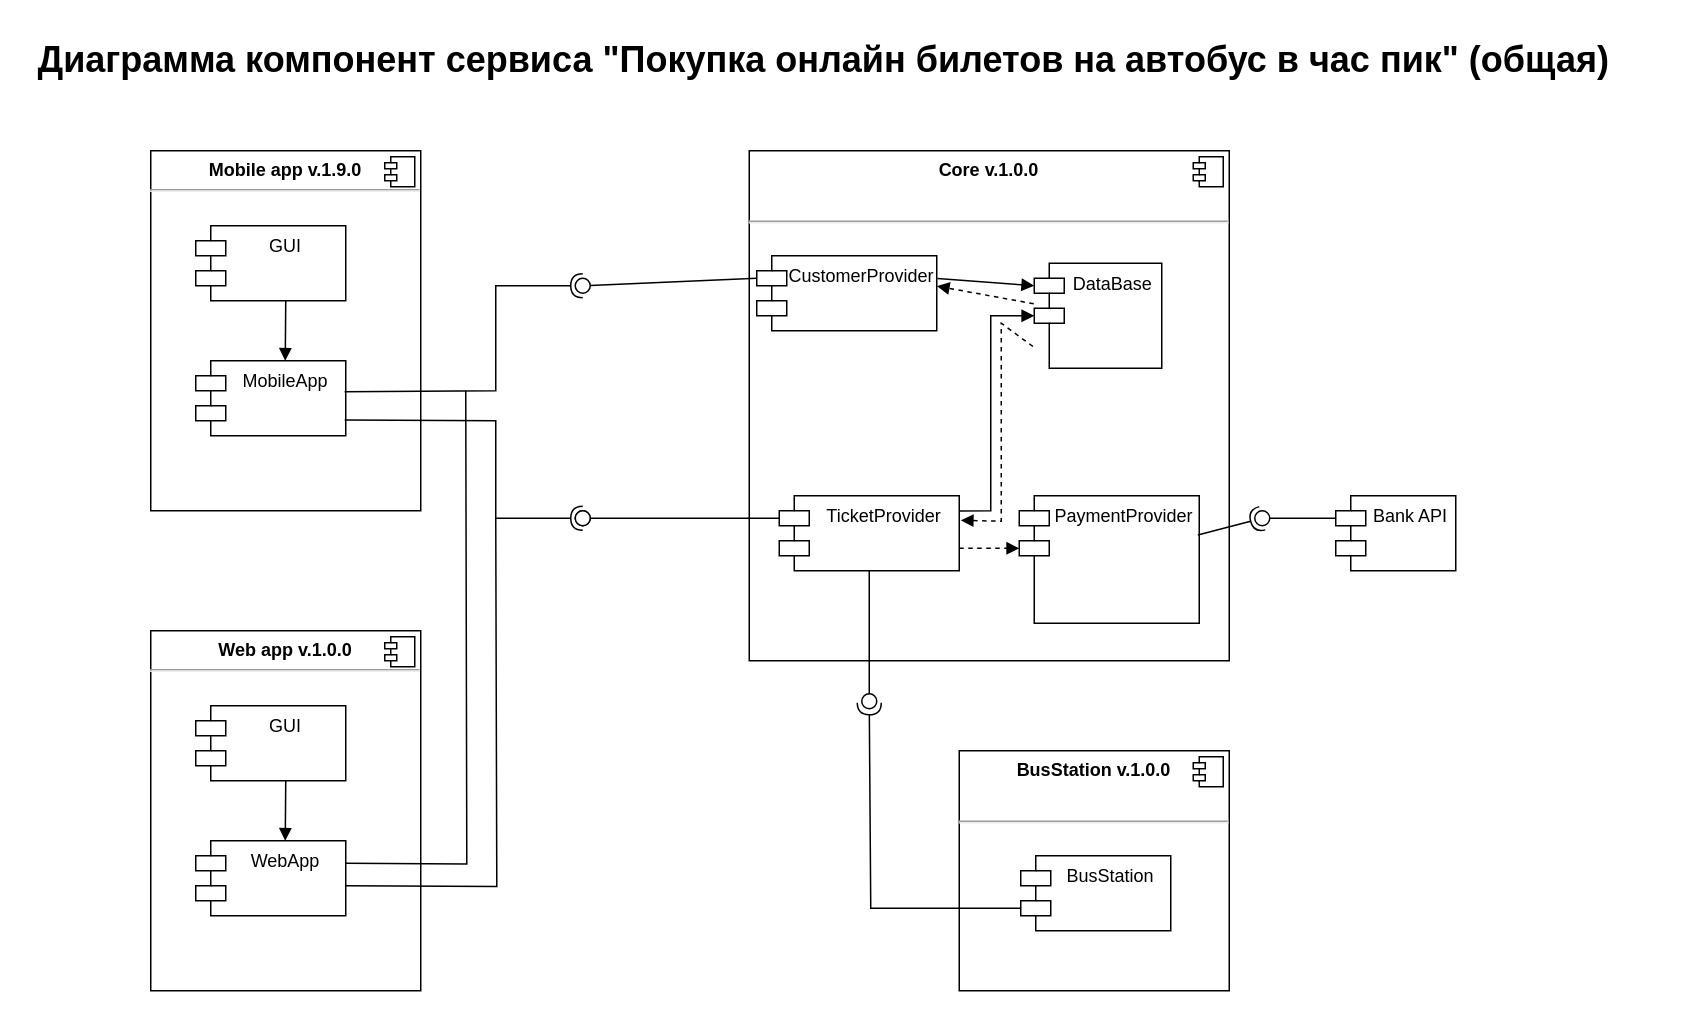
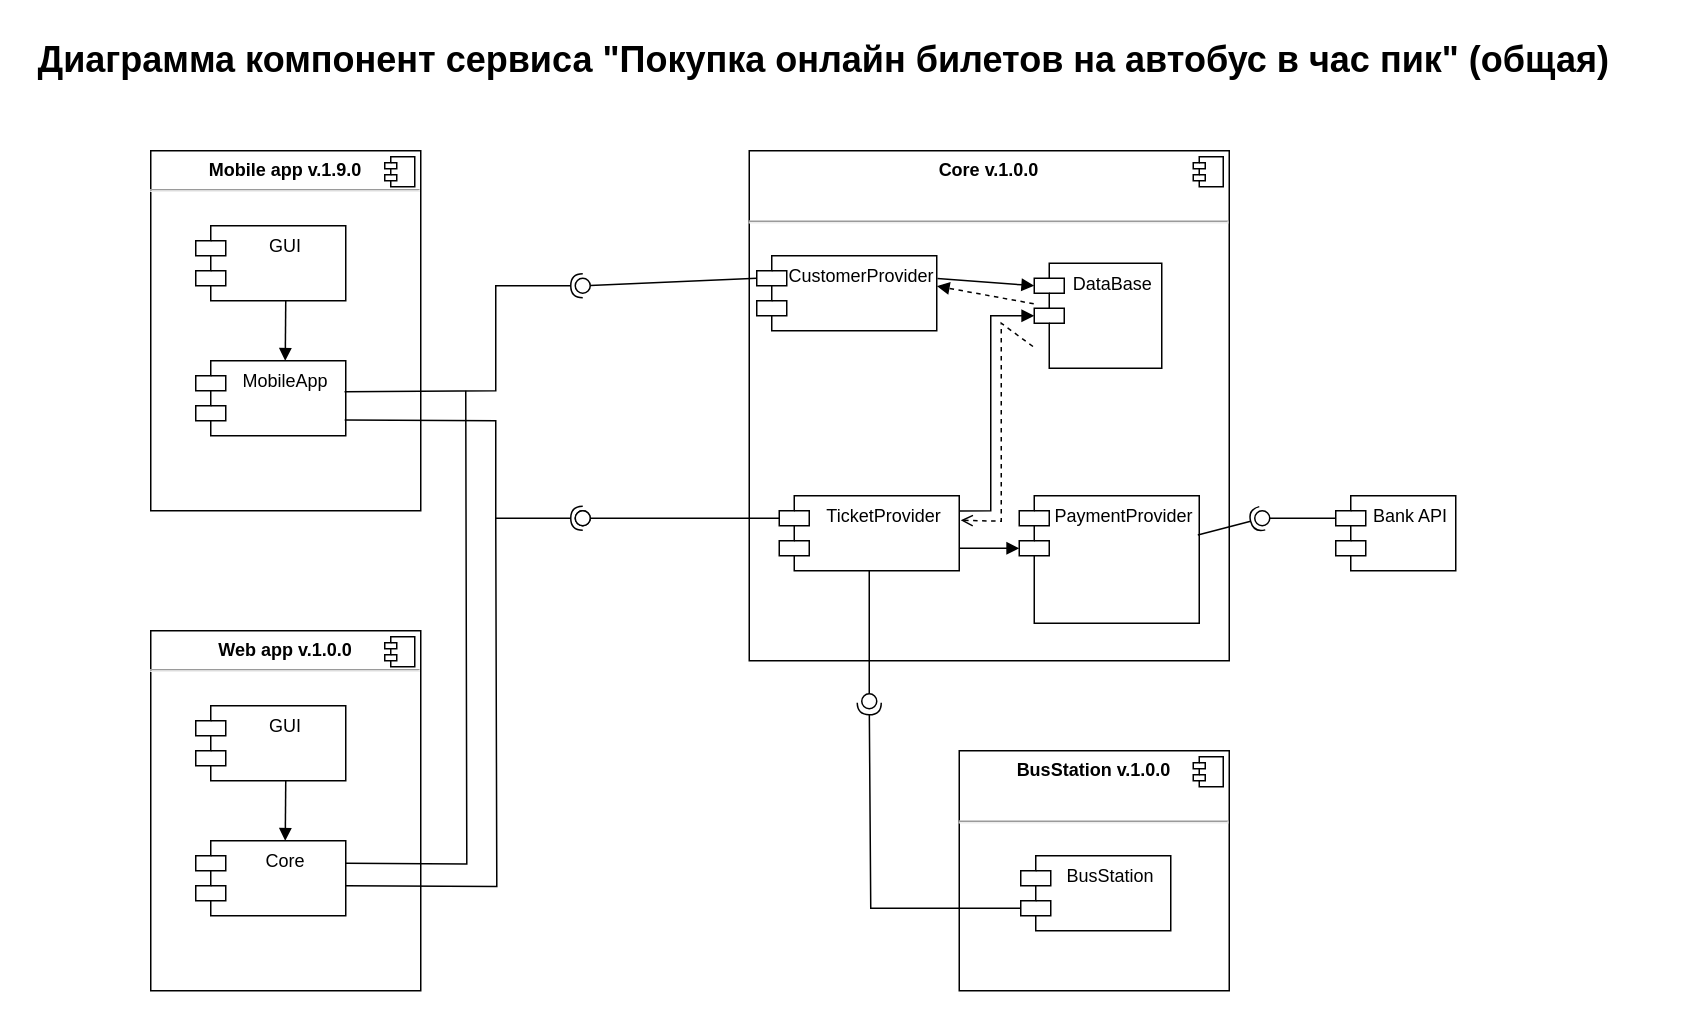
(974, 521) -> (970, 520)
(984, 548) -> (984, 548)
(285, 861) -> (285, 861)
